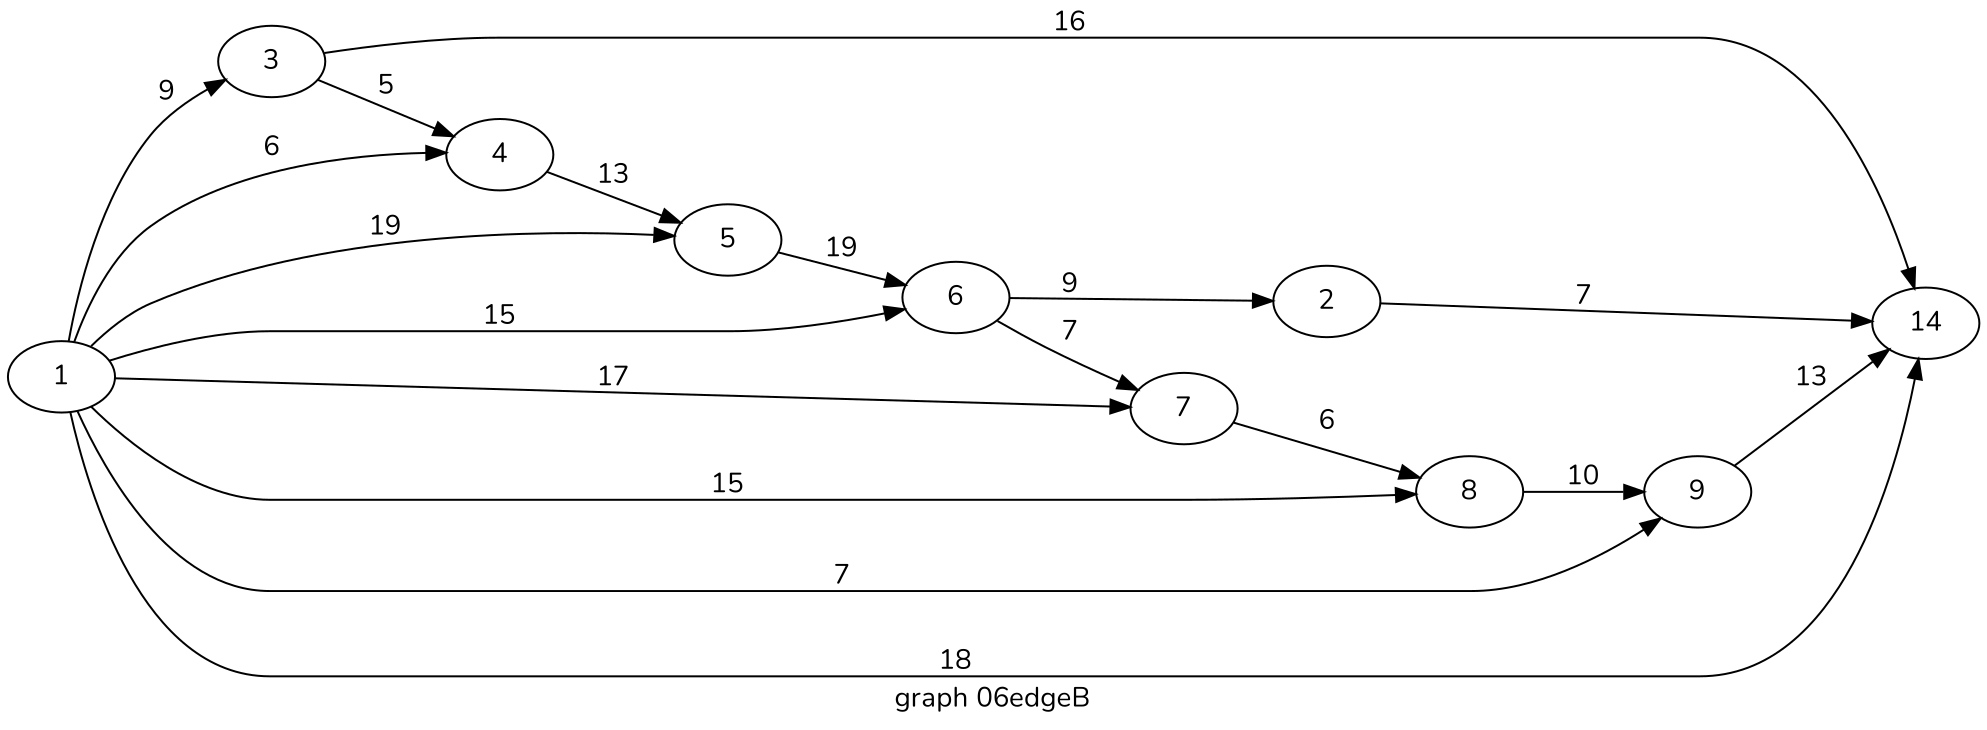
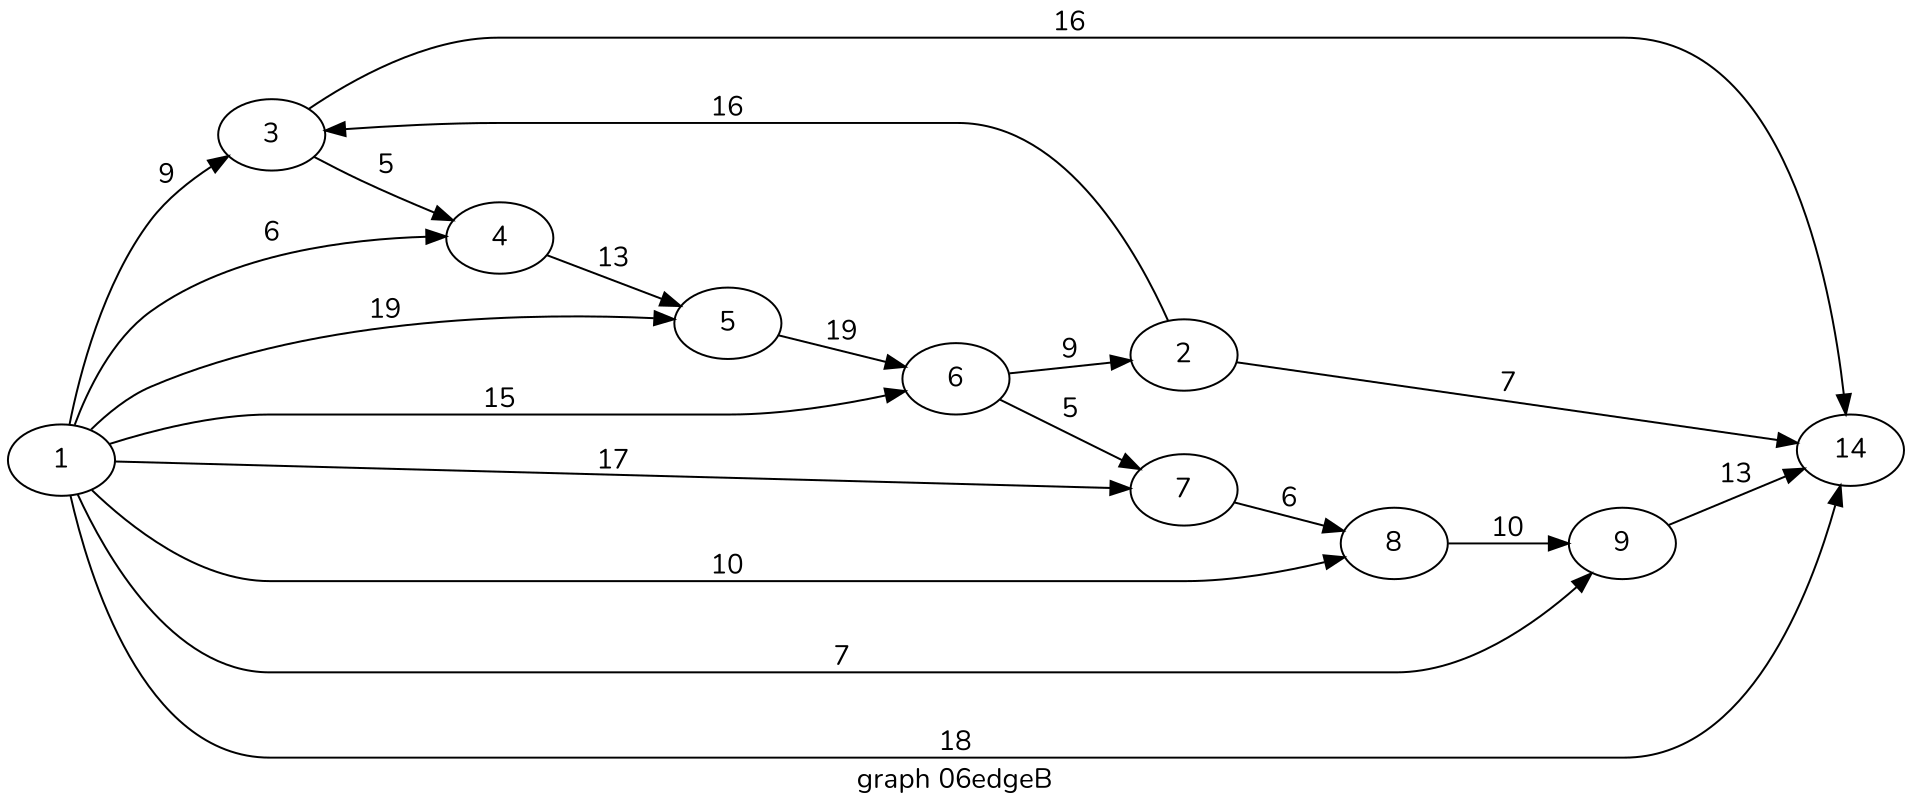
none -> (803, 123)
(1070, 332) -> (1070, 410)
(728, 485) -> (728, 566)
